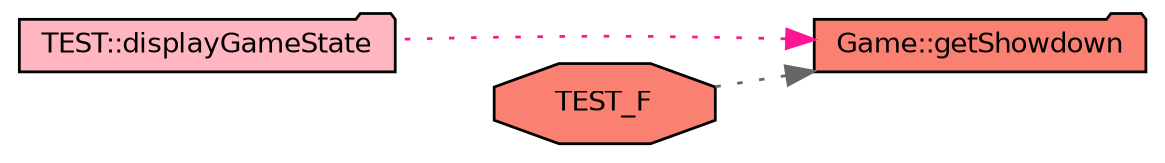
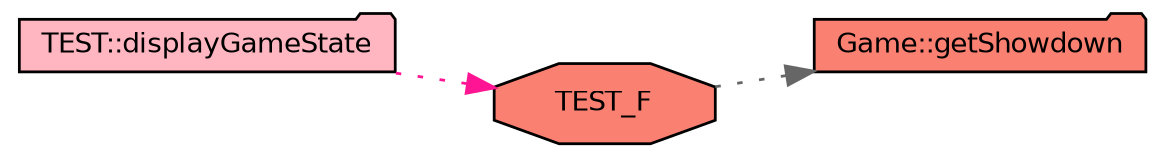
(591, 36) -> (427, 78)
